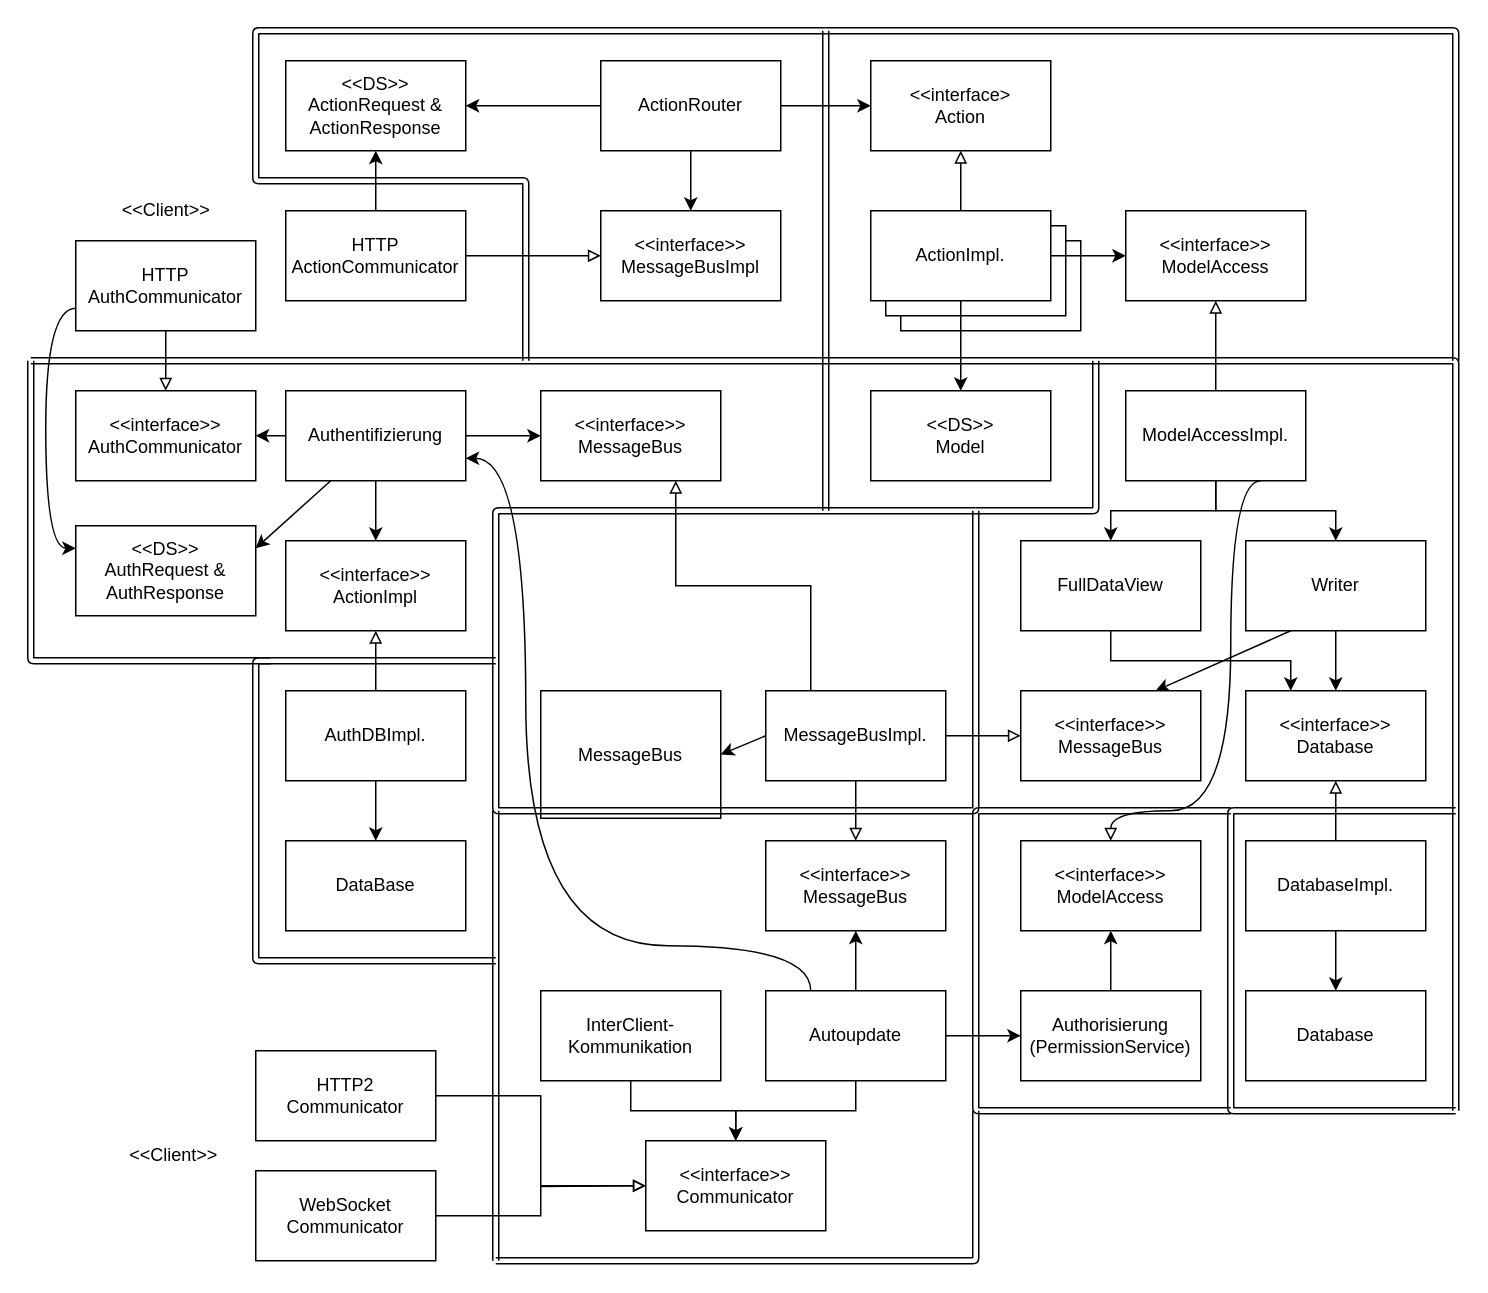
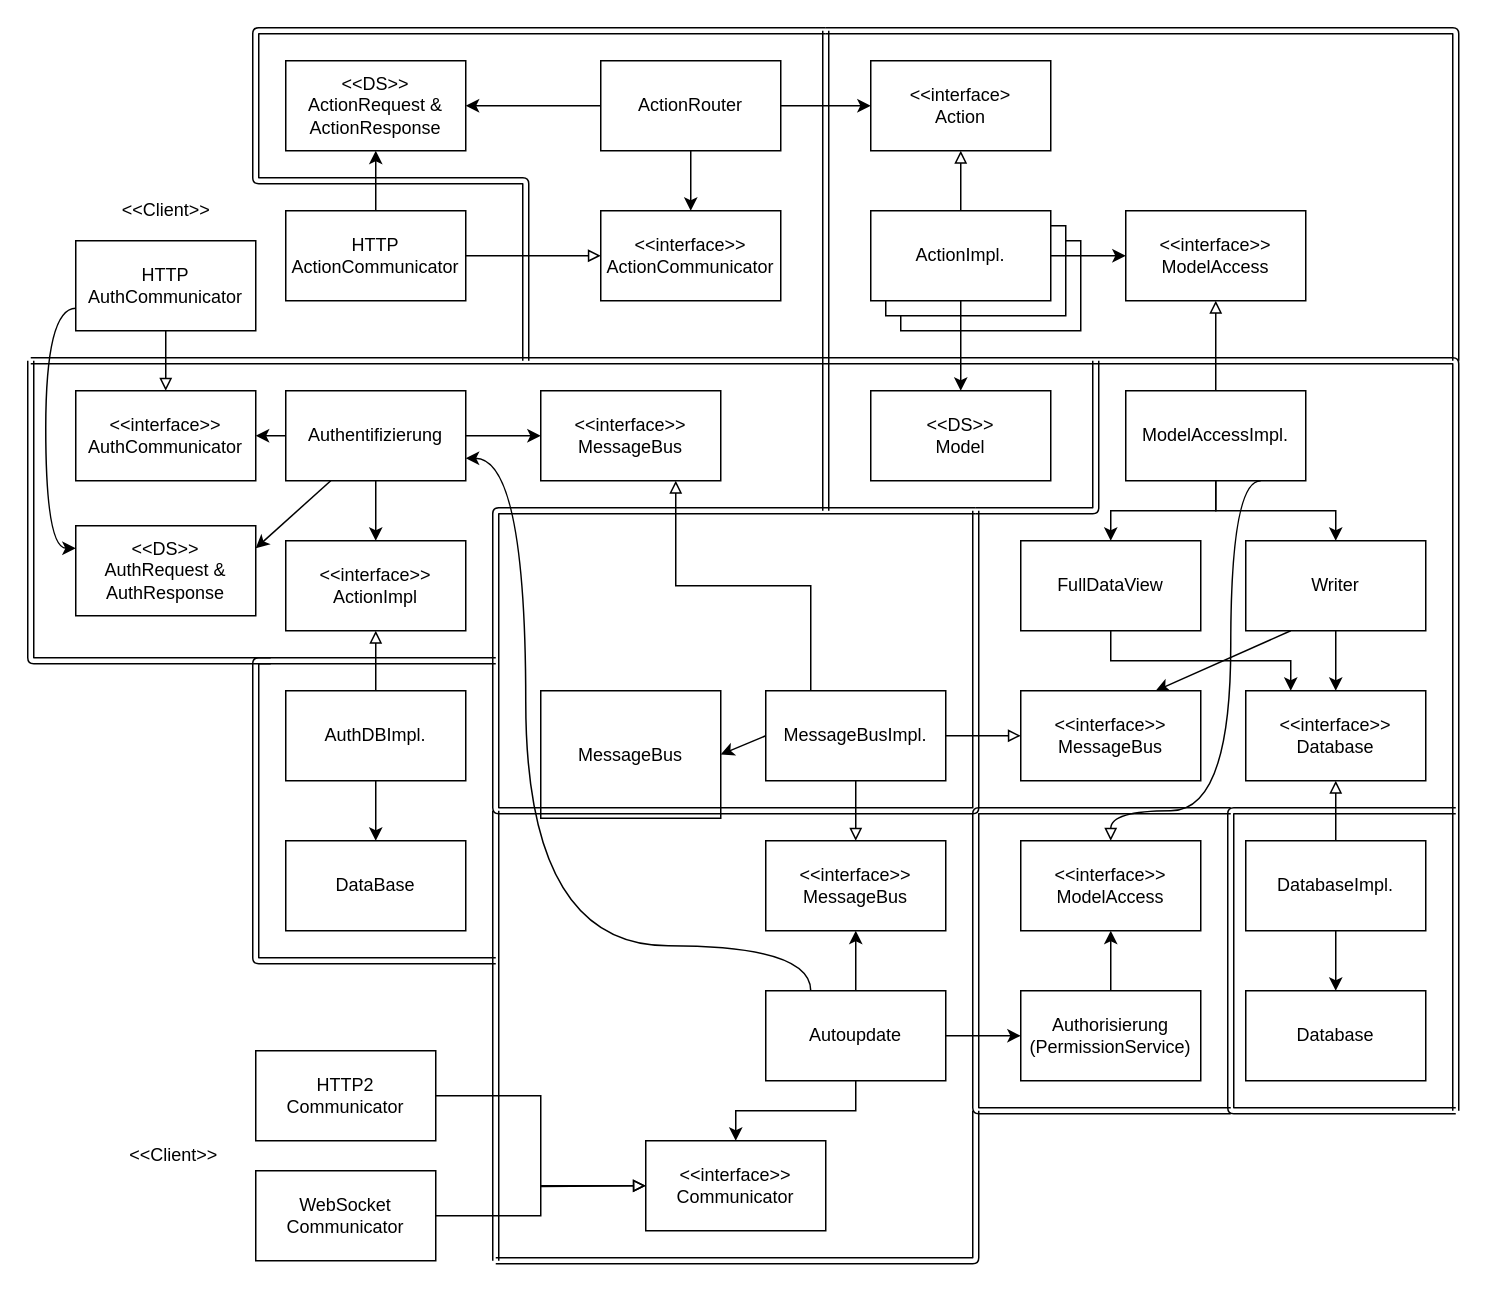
(691, 256) -> (691, 256)
(631, 1036) -> none
(667, 1111) -> none
